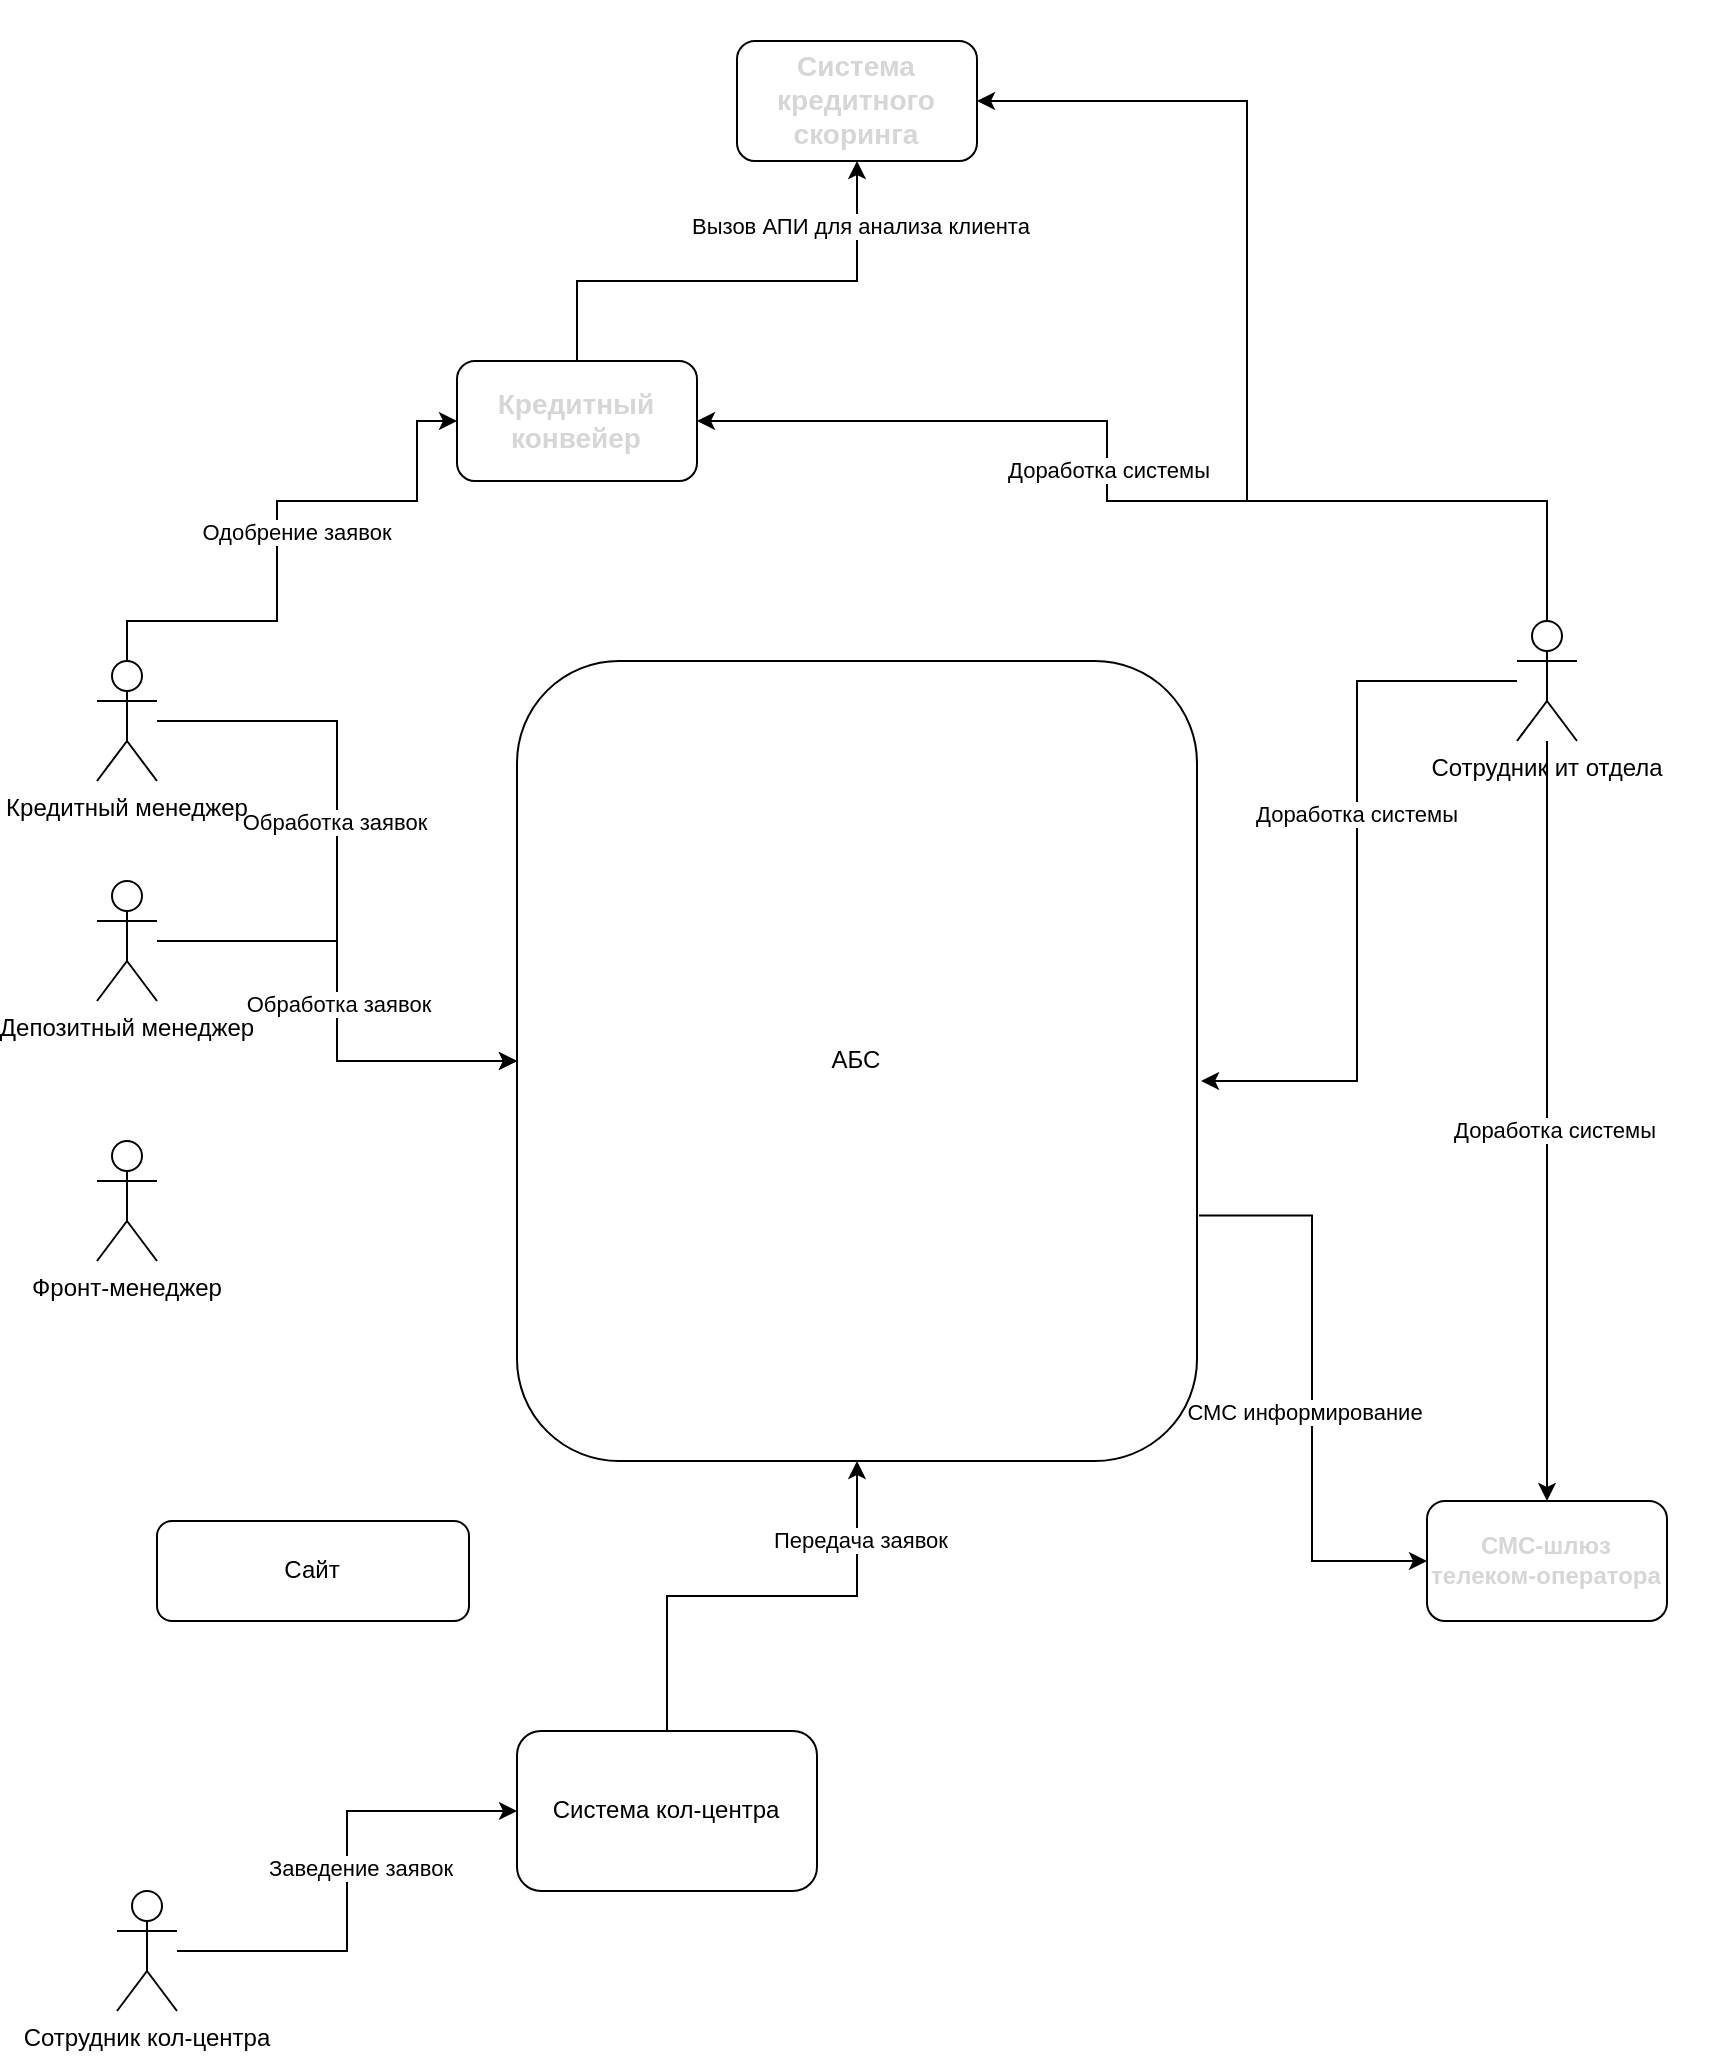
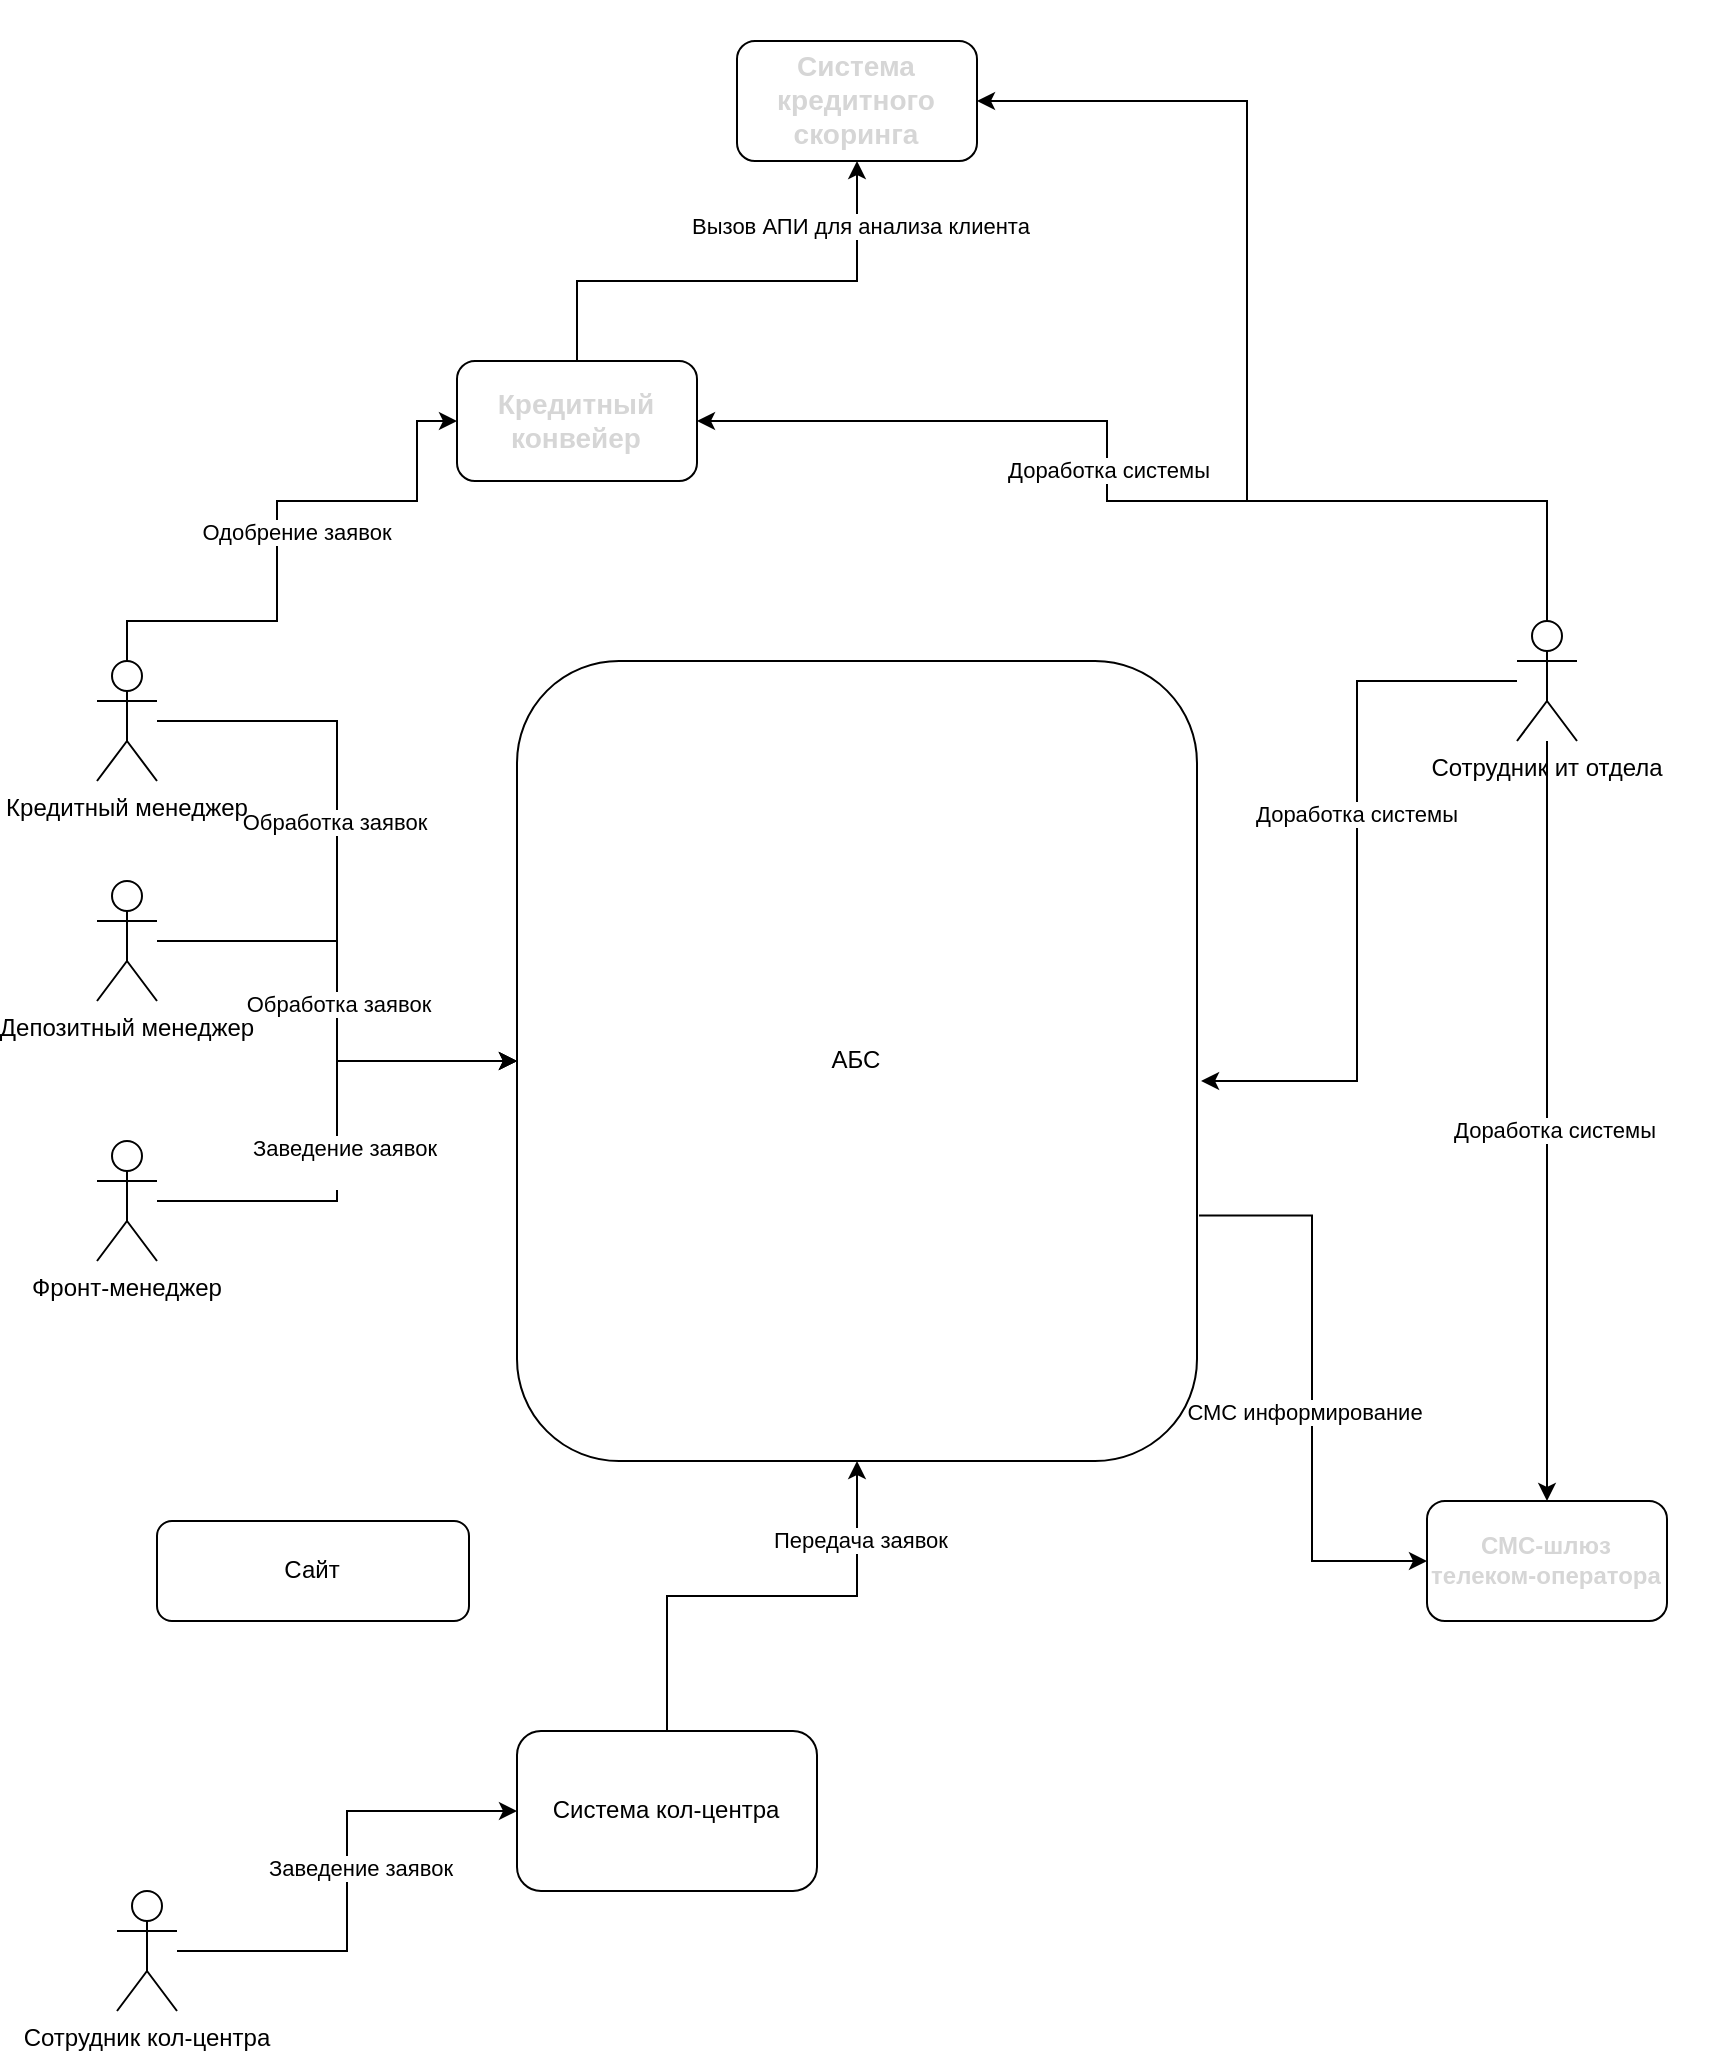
none -> (253, 1201)
